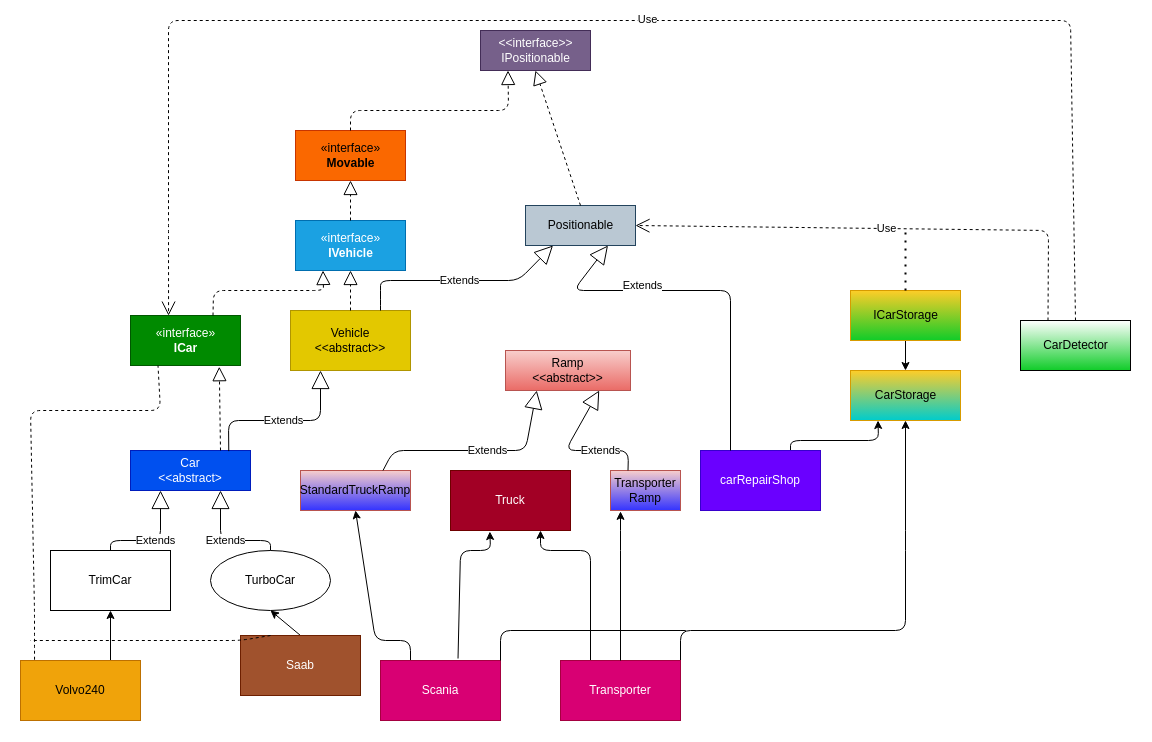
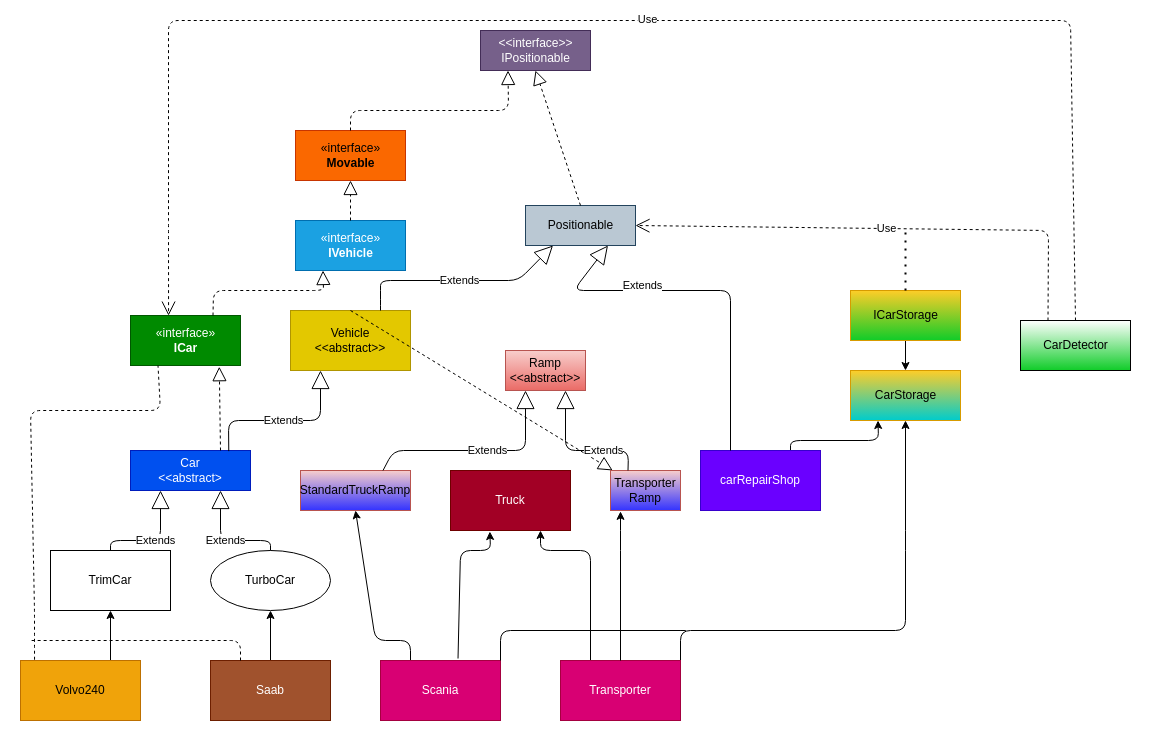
(351, 298) -> (475, 387)
(568, 371) -> (546, 371)
(301, 666) -> (271, 691)
